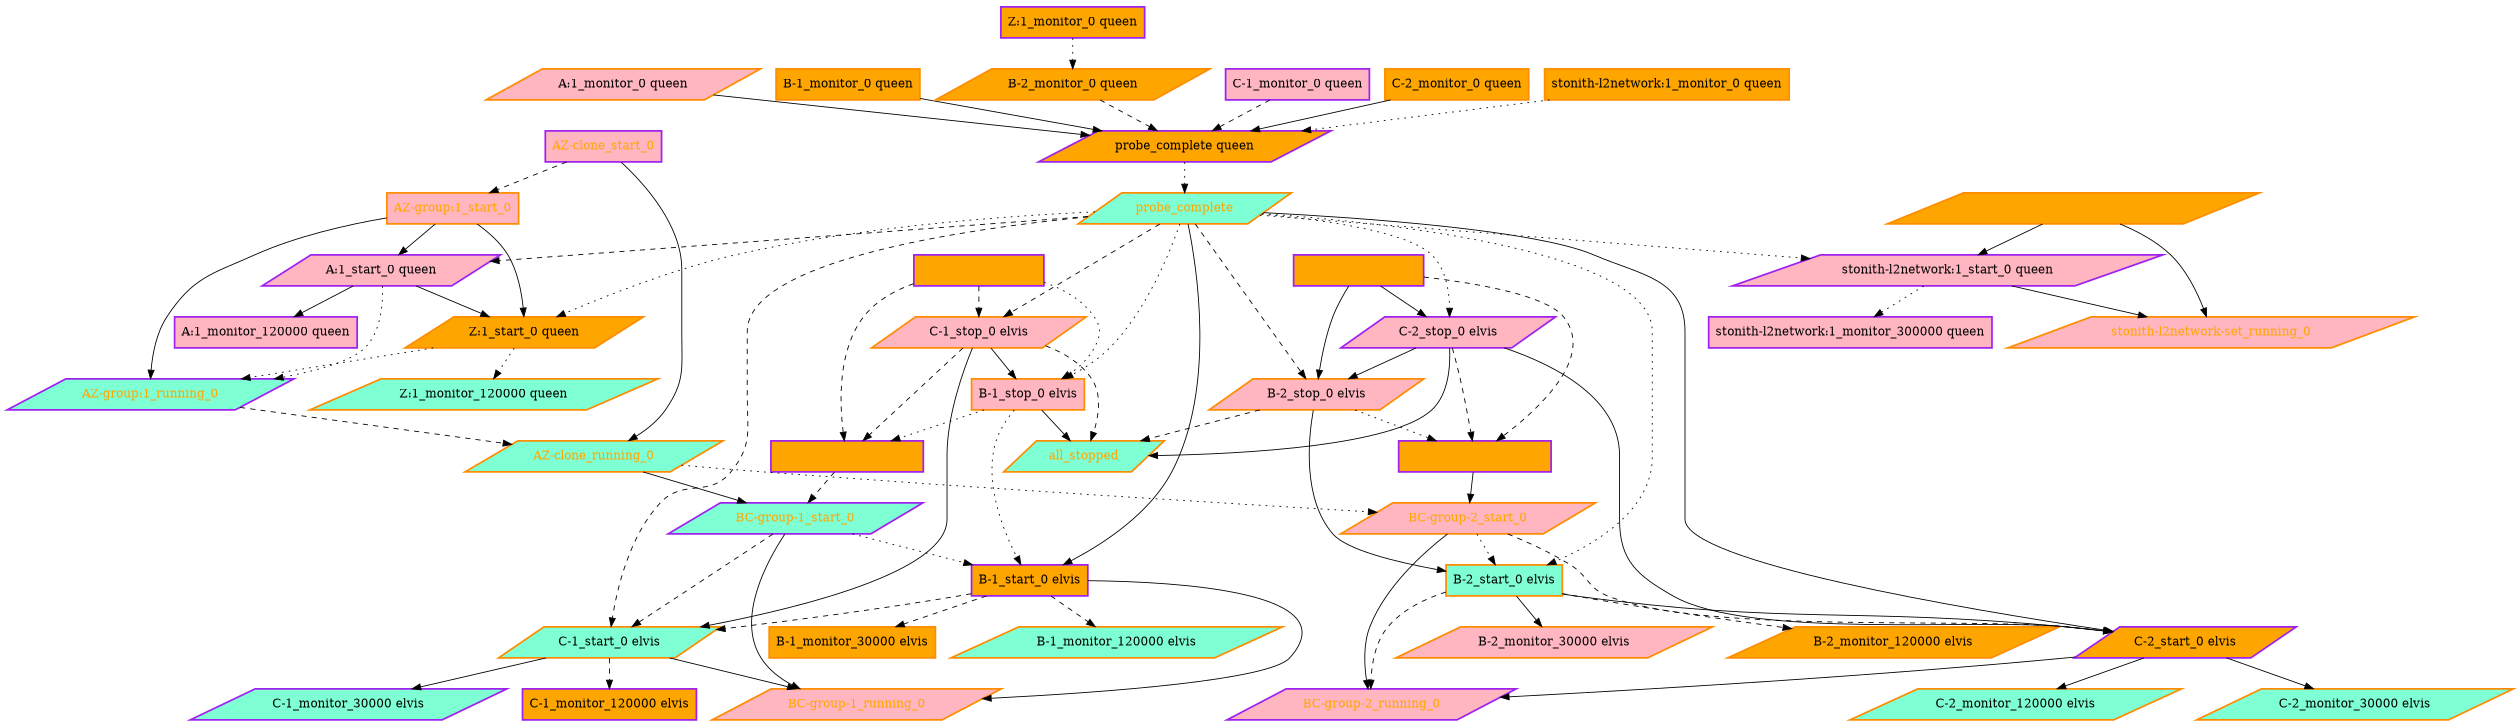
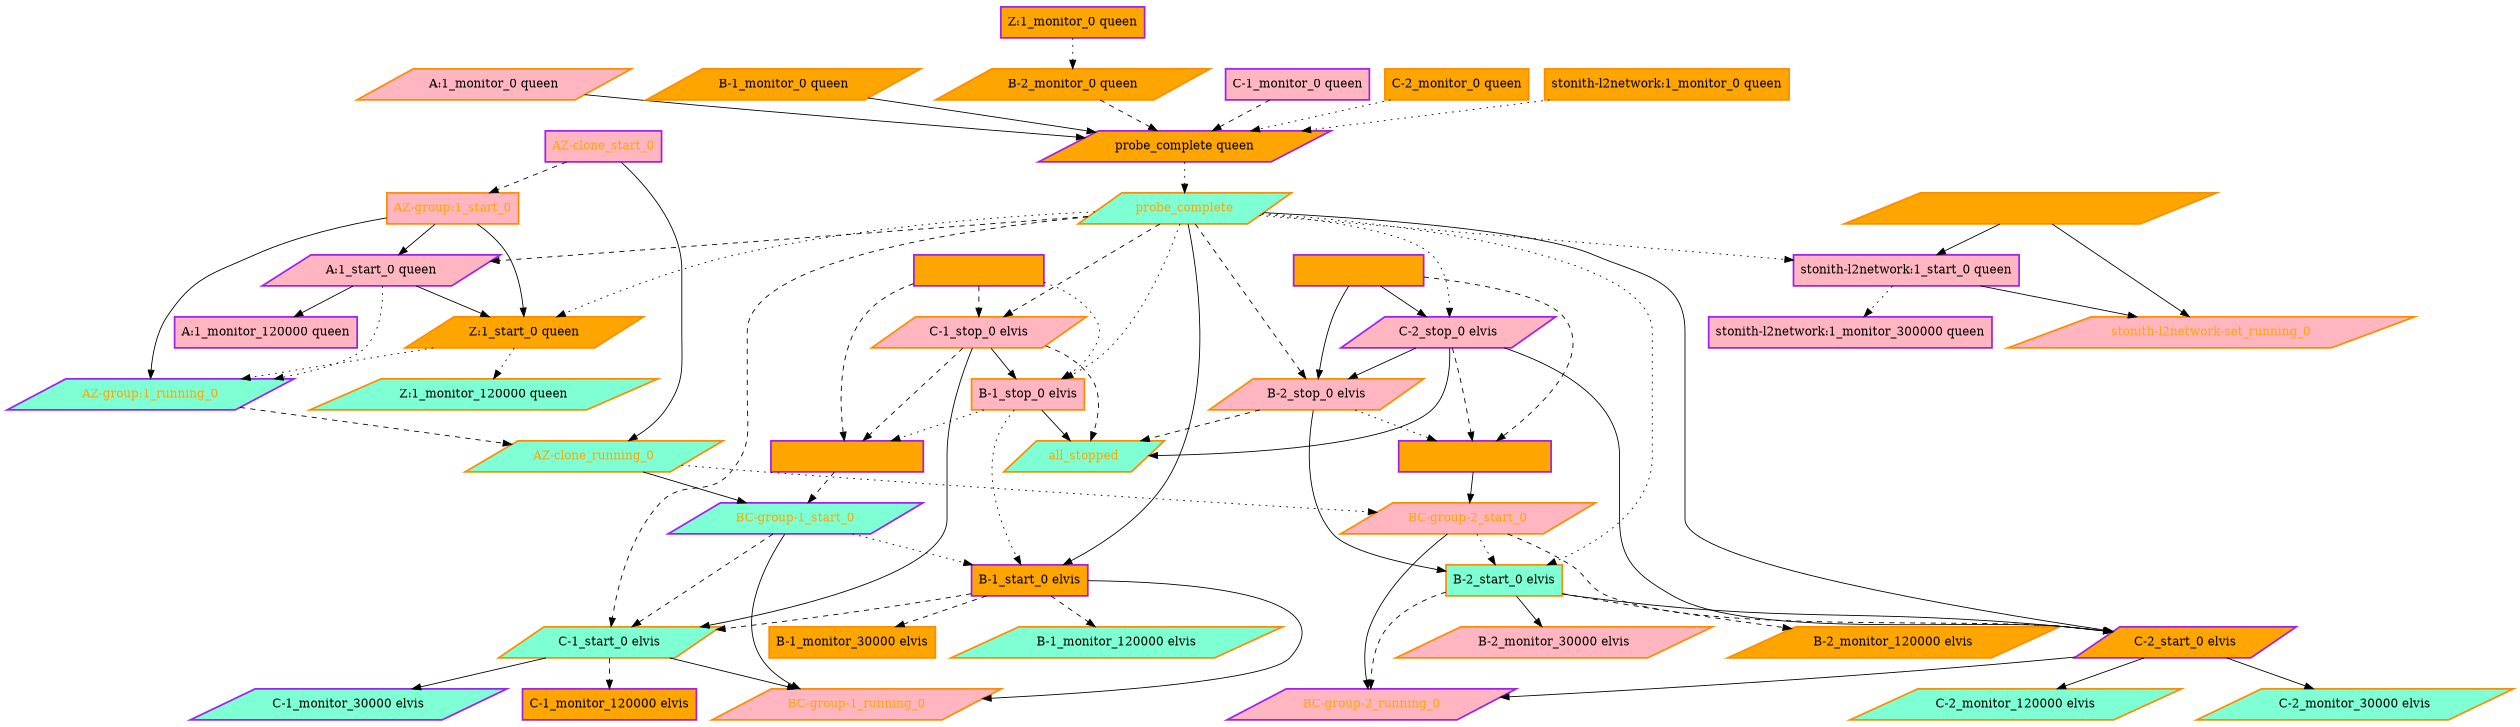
(848, 84) -> (783, 84)
(1325, 114) -> (1325, 114)
(1948, 270) -> (1906, 270)
